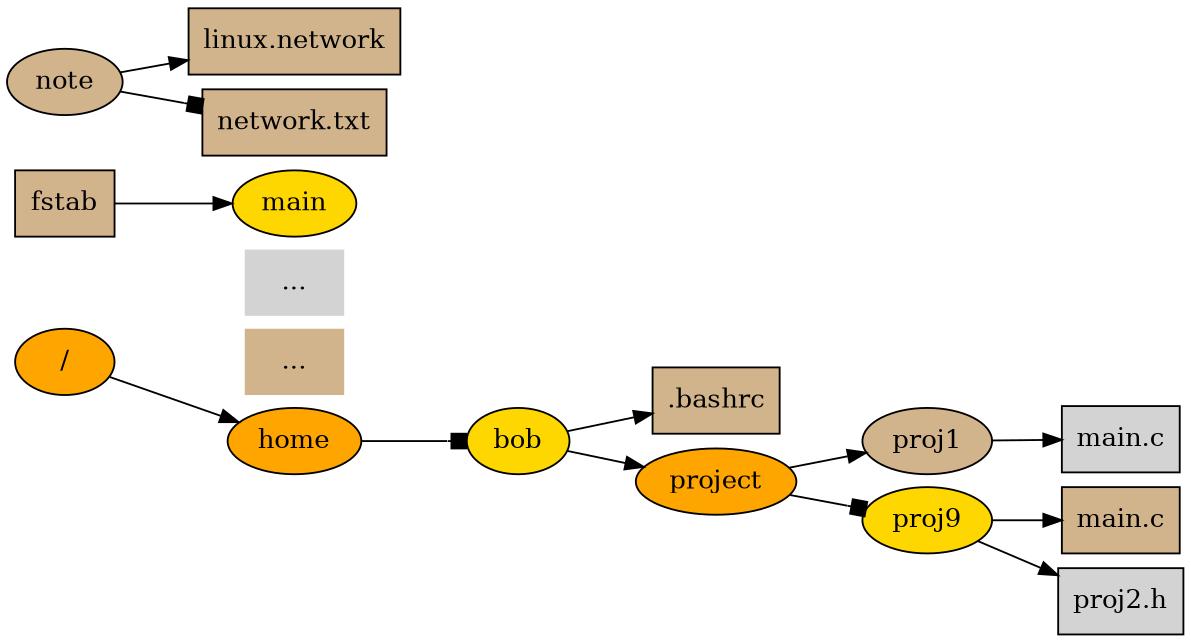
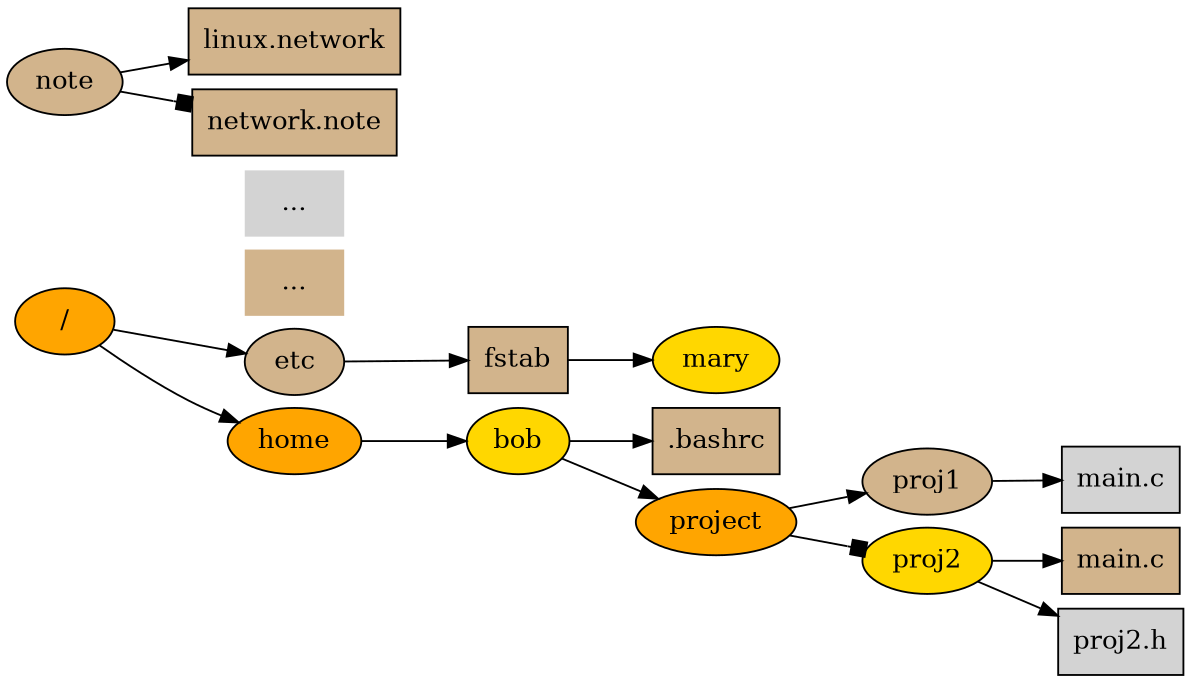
(294, 122) -> (294, 122)
(294, 204) -> (716, 360)
none -> (294, 362)
(404, 441) -> (404, 441)
(927, 520) -> (927, 561)
